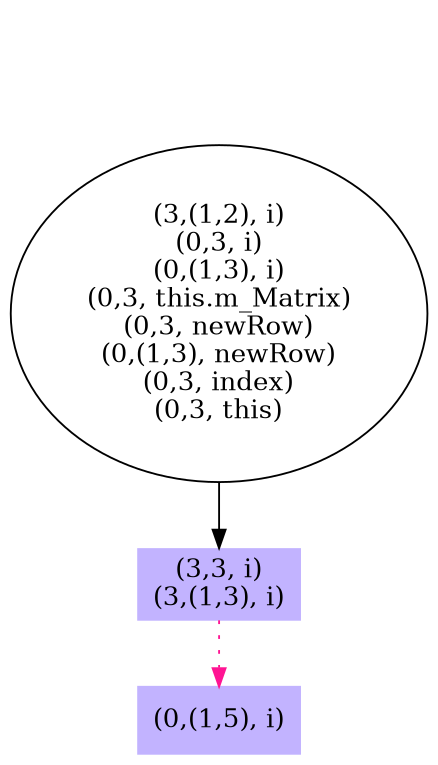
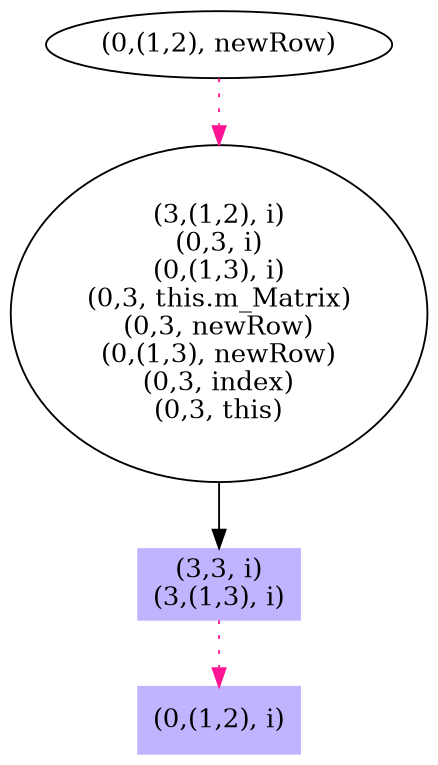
none -> (219, 45)
(219, 720) -> (219, 720)
